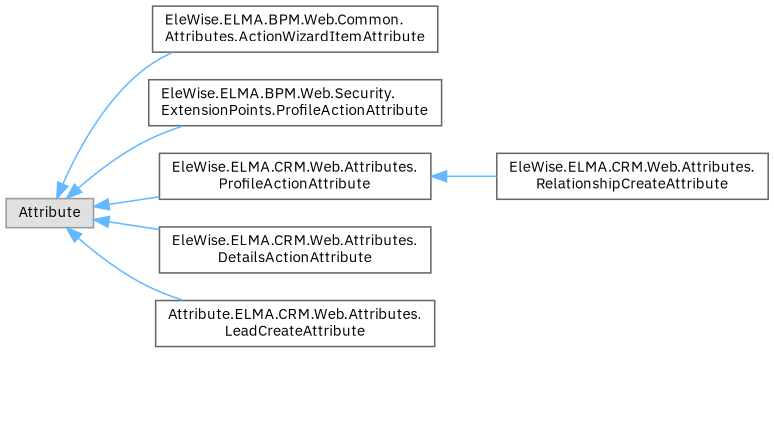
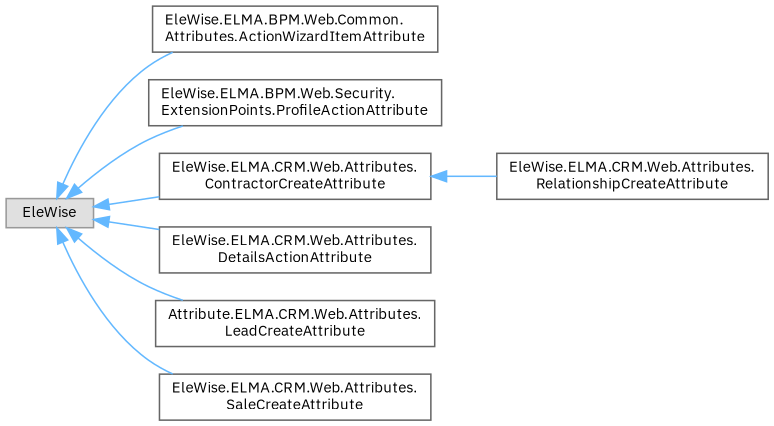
(295, 176) -> (295, 176)
(50, 213) -> (50, 213)
none -> (295, 397)
